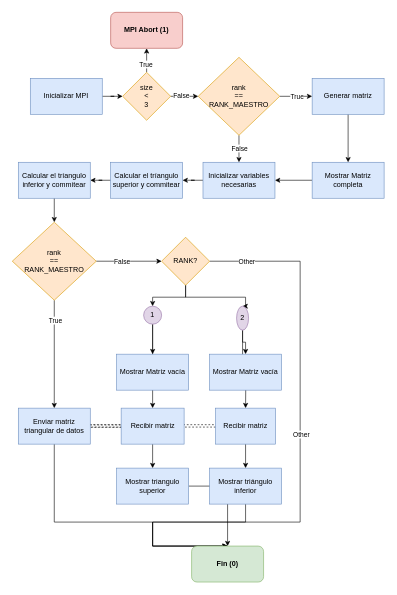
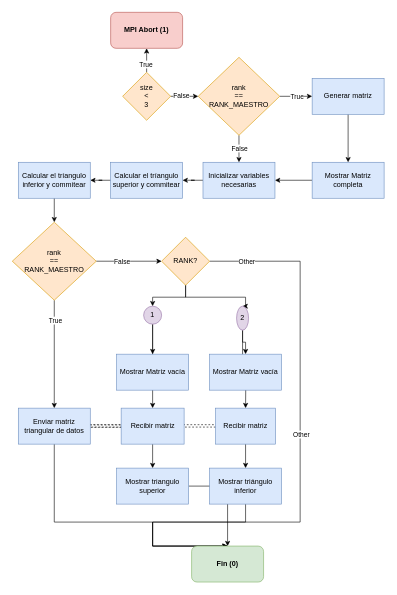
(66, 96) -> none
(112, 96) -> none
